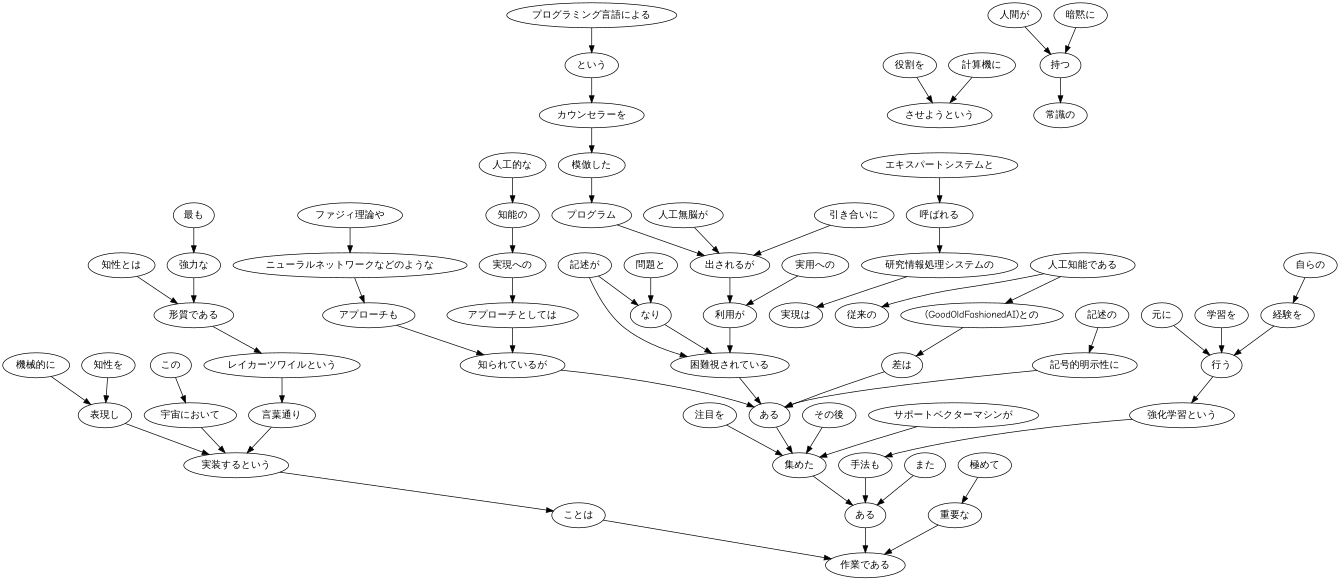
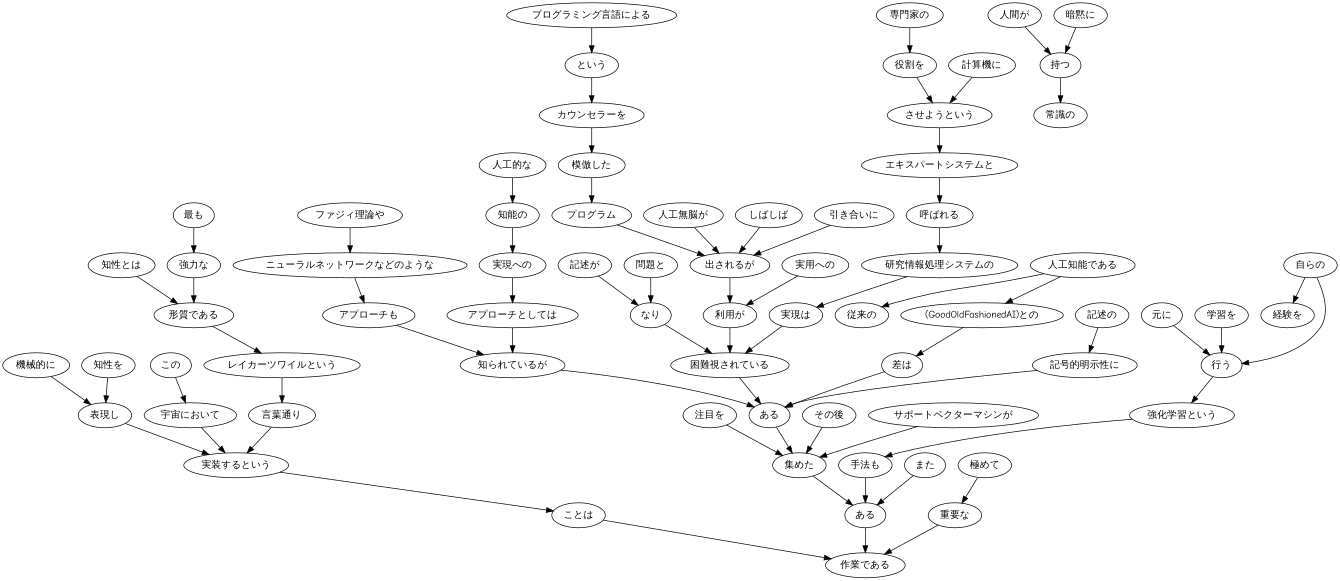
none -> (910, 15)
none -> (940, 137)
none -> (769, 215)
(625, 328) -> (767, 337)
(1257, 339) -> (1310, 338)
